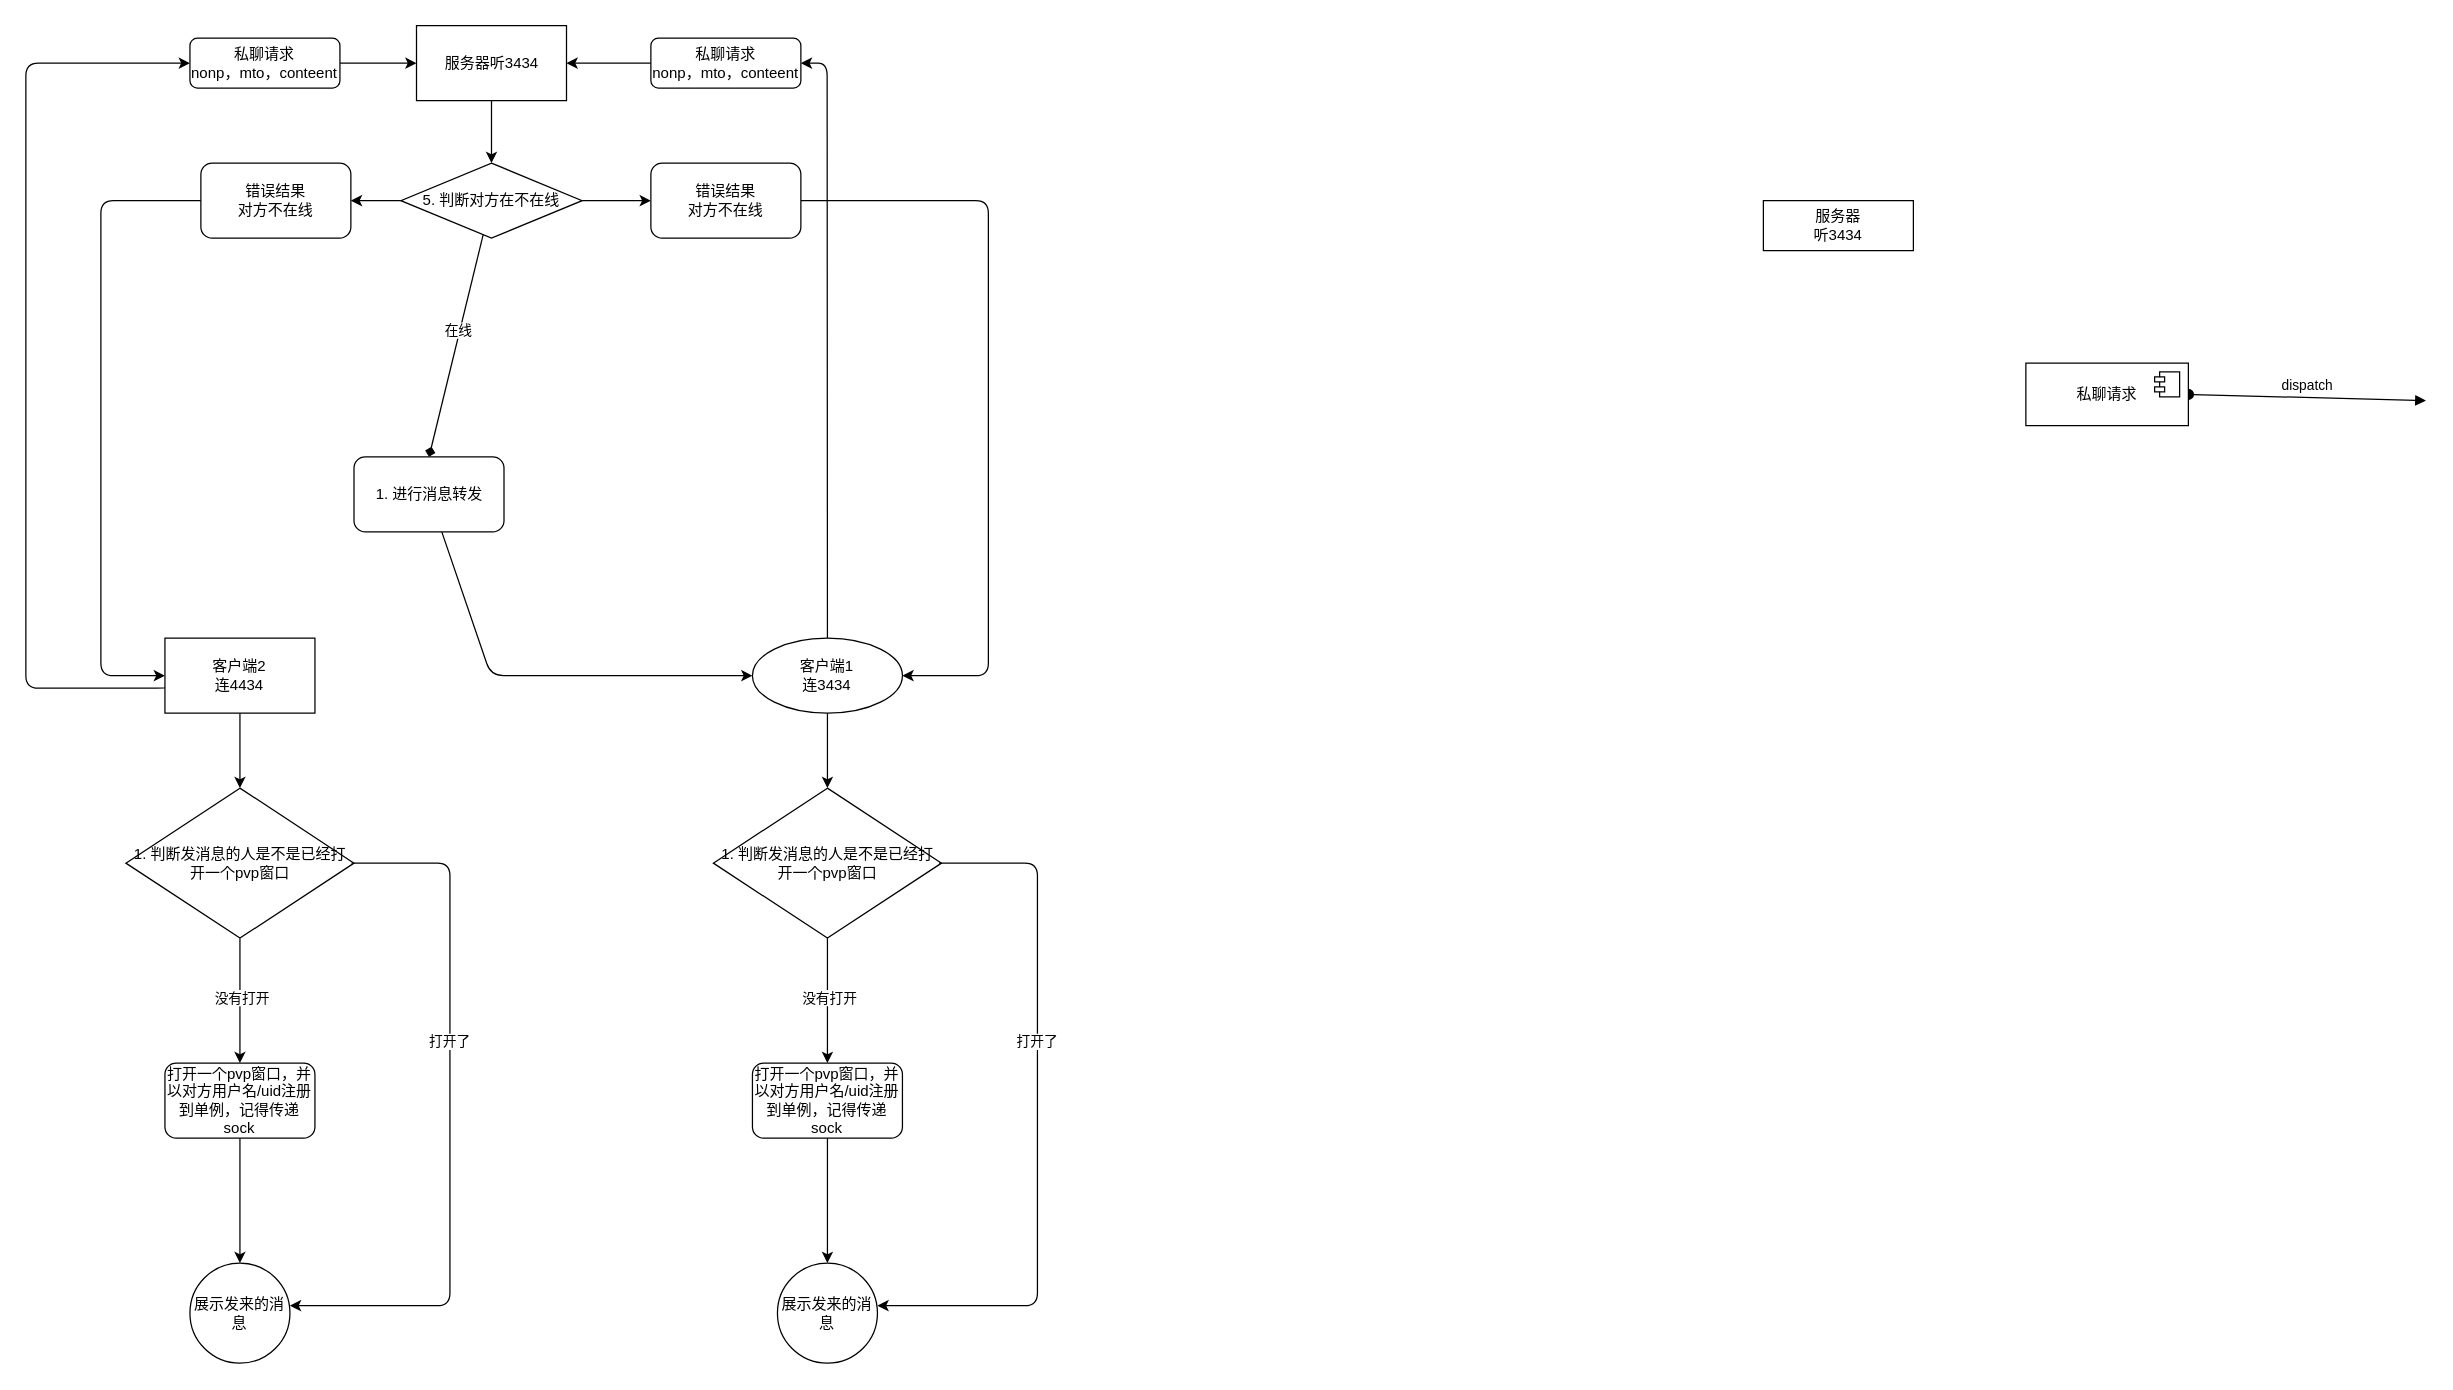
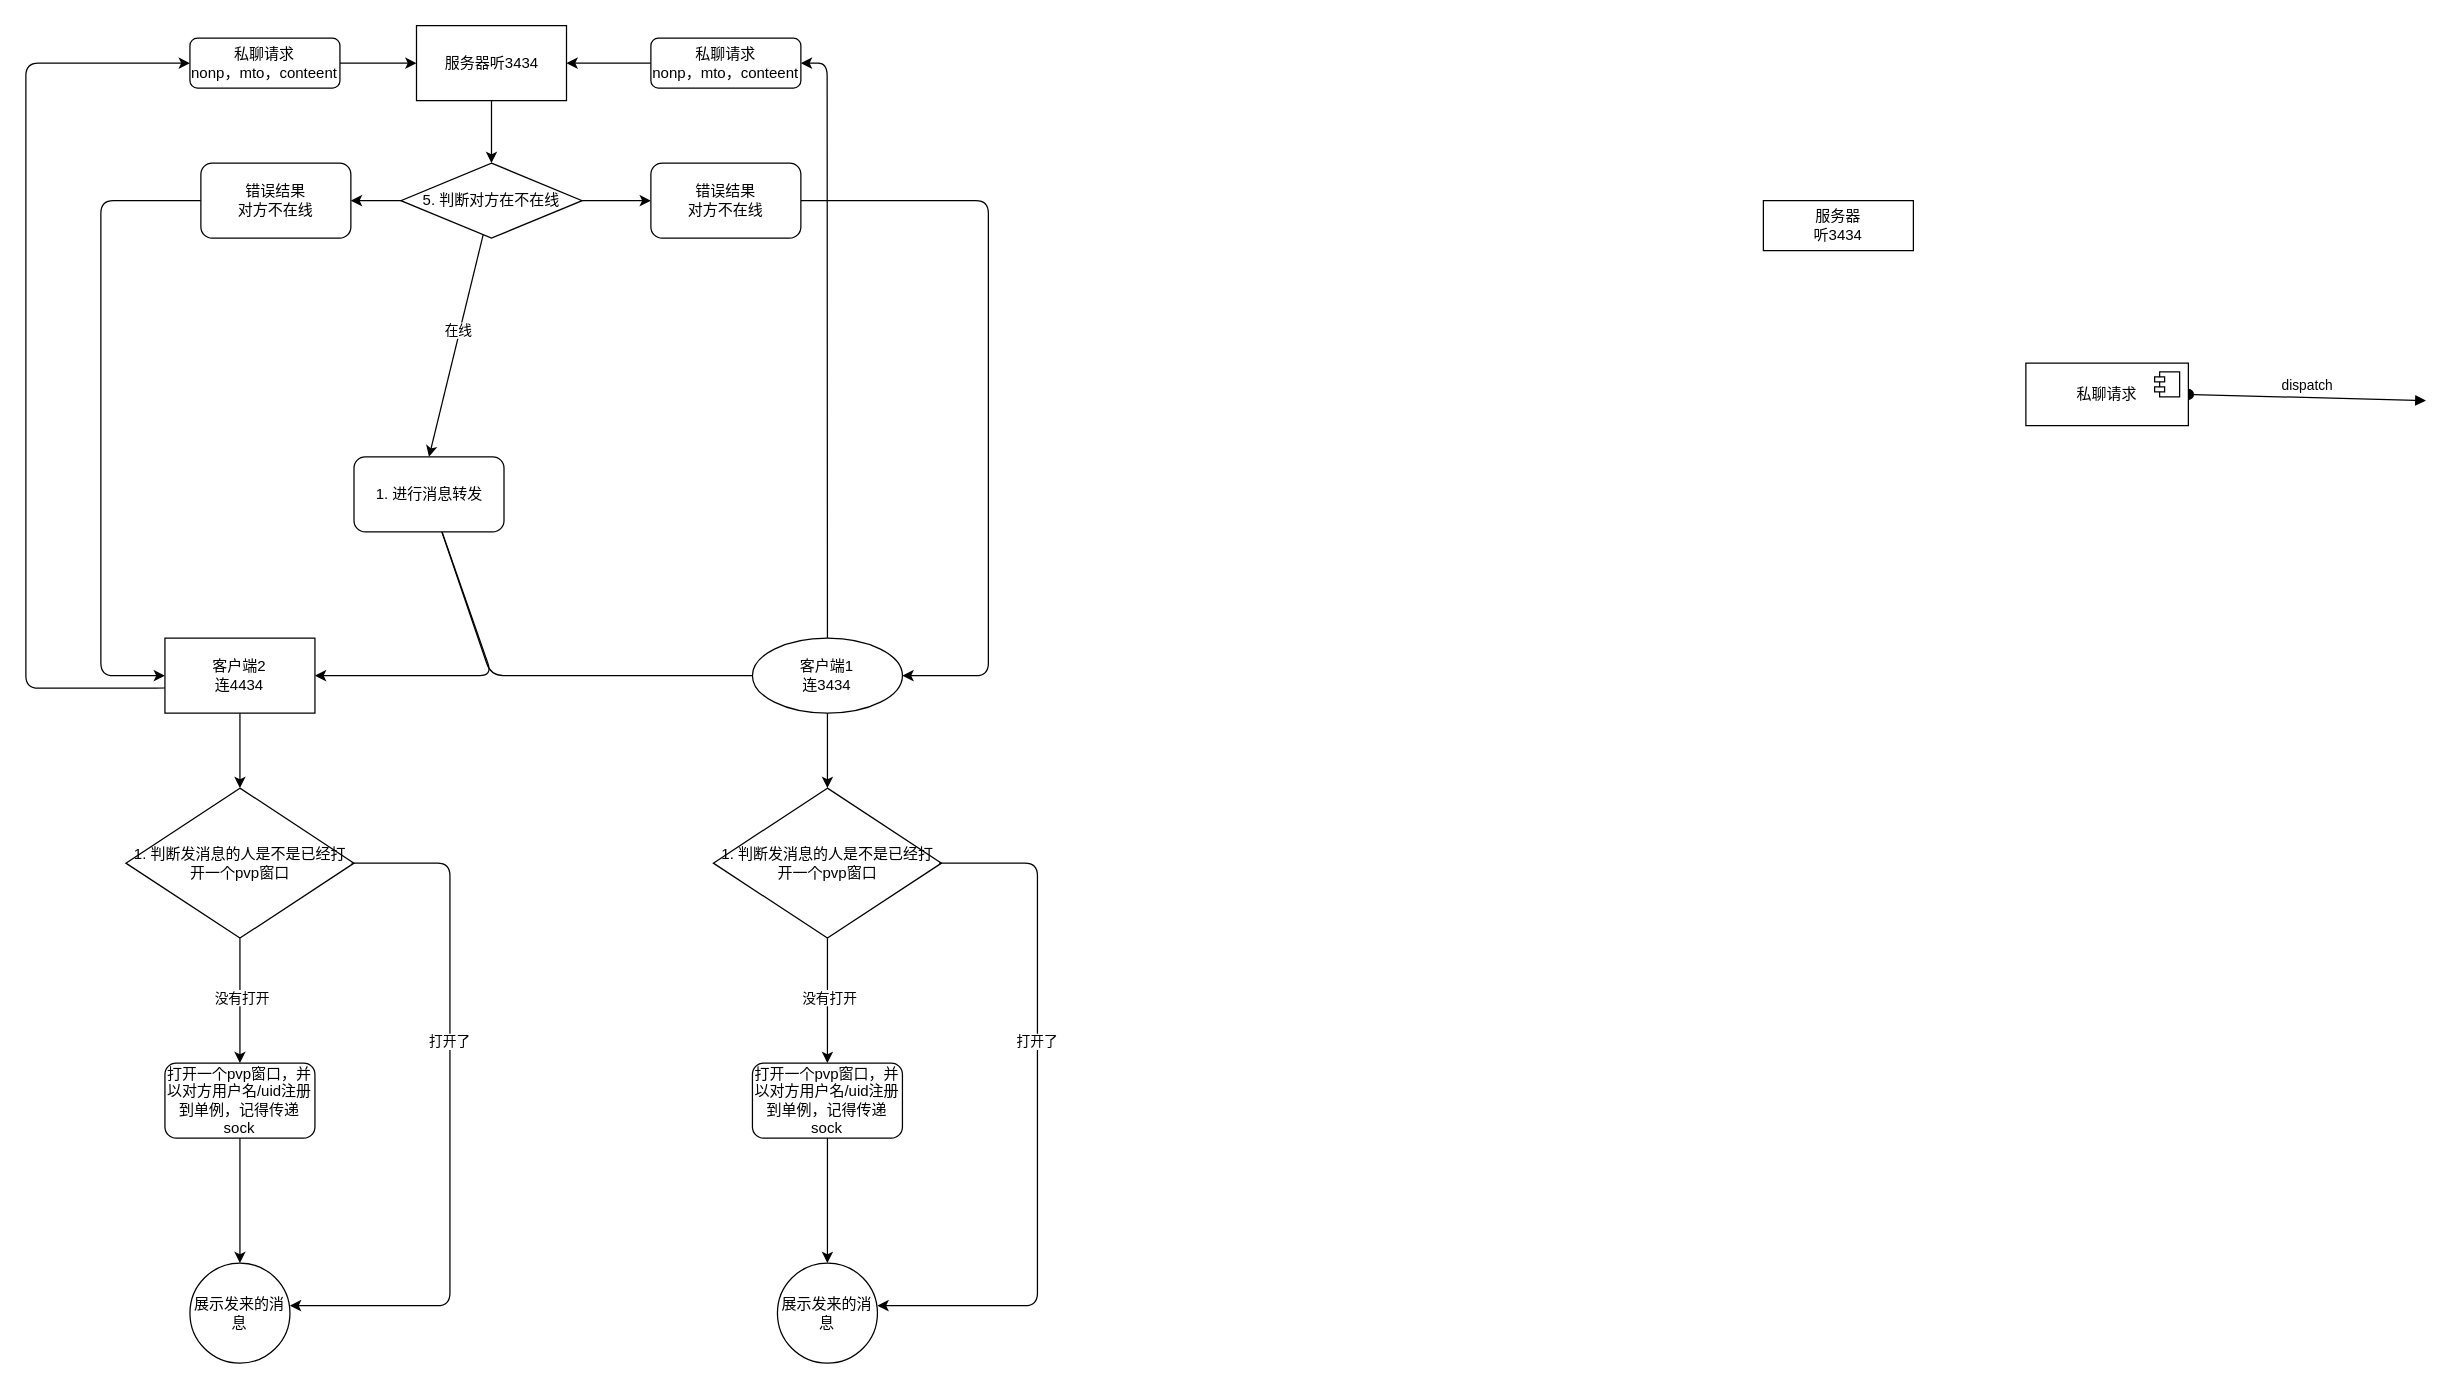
(431, 447) -> (431, 447)
none -> (405, 676)
(742, 676) -> (745, 676)
